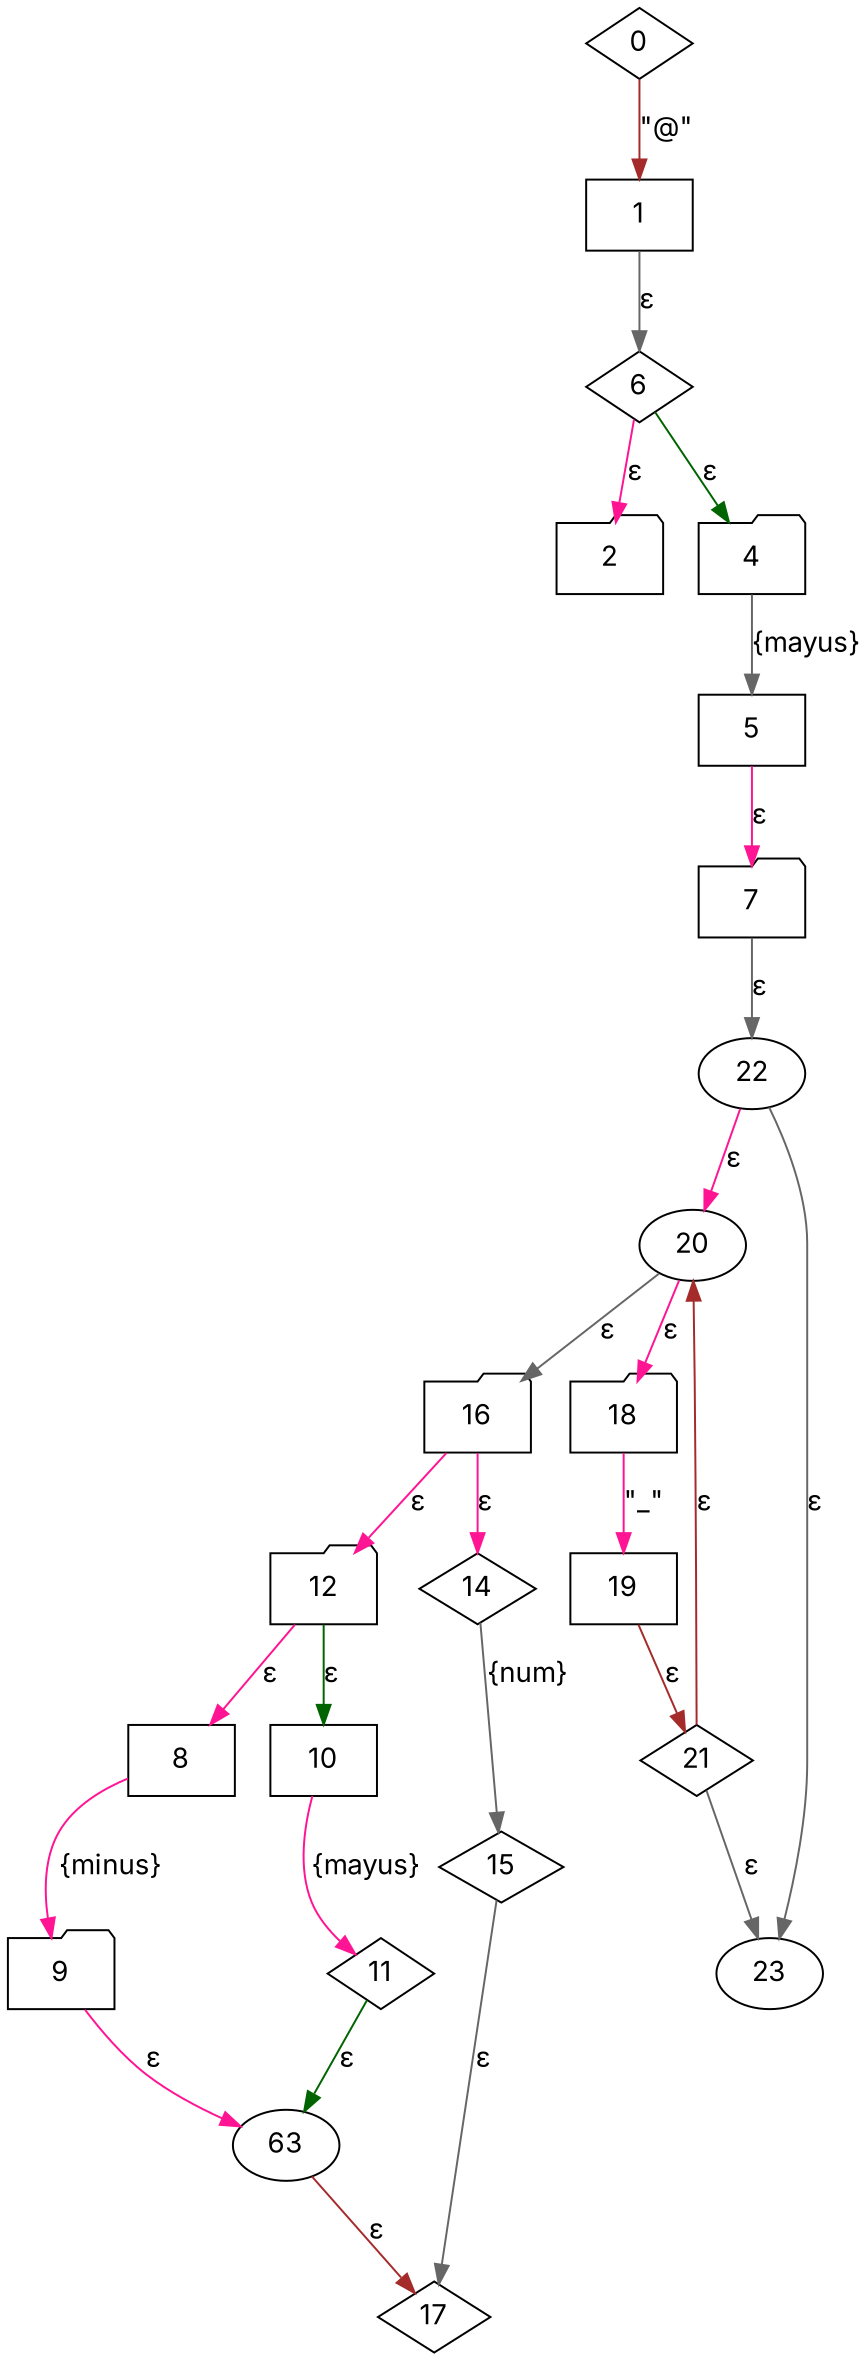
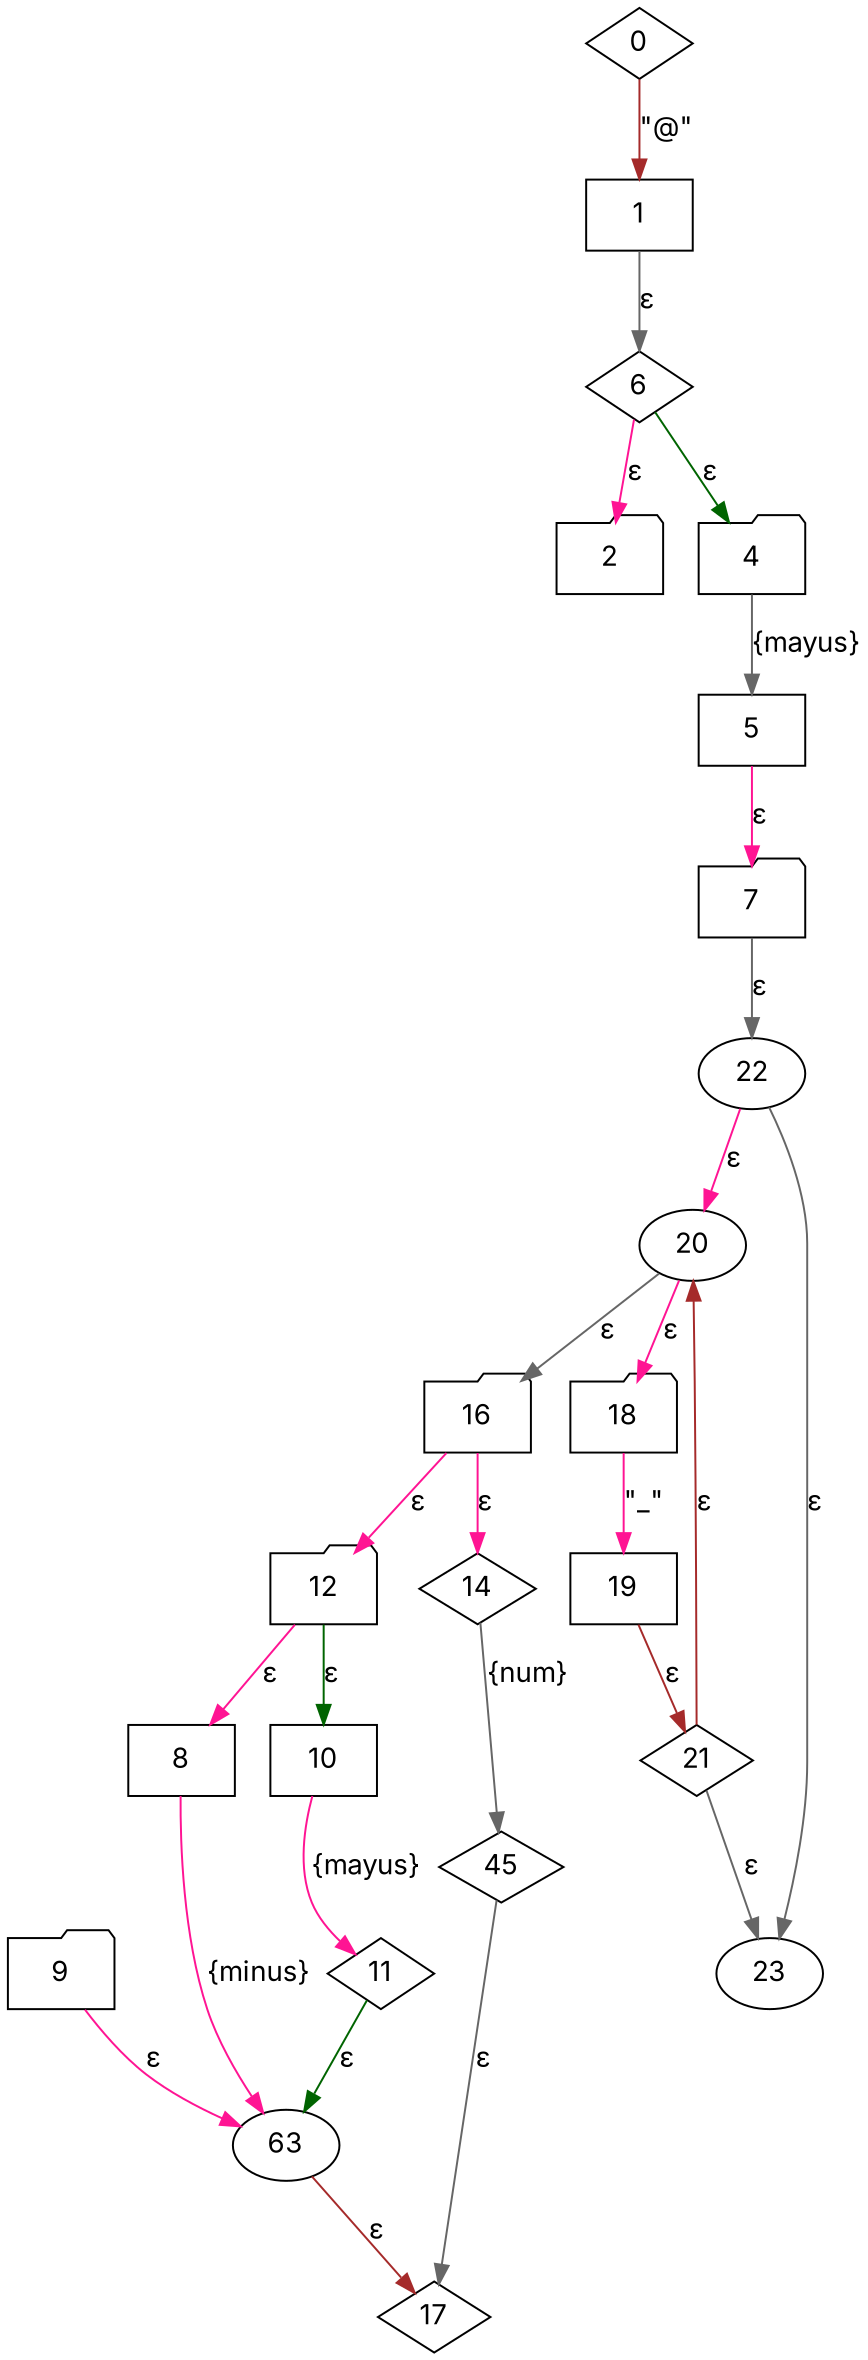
(59, 1832) -> (193, 1952)
(501, 1867) -> (501, 1867)
